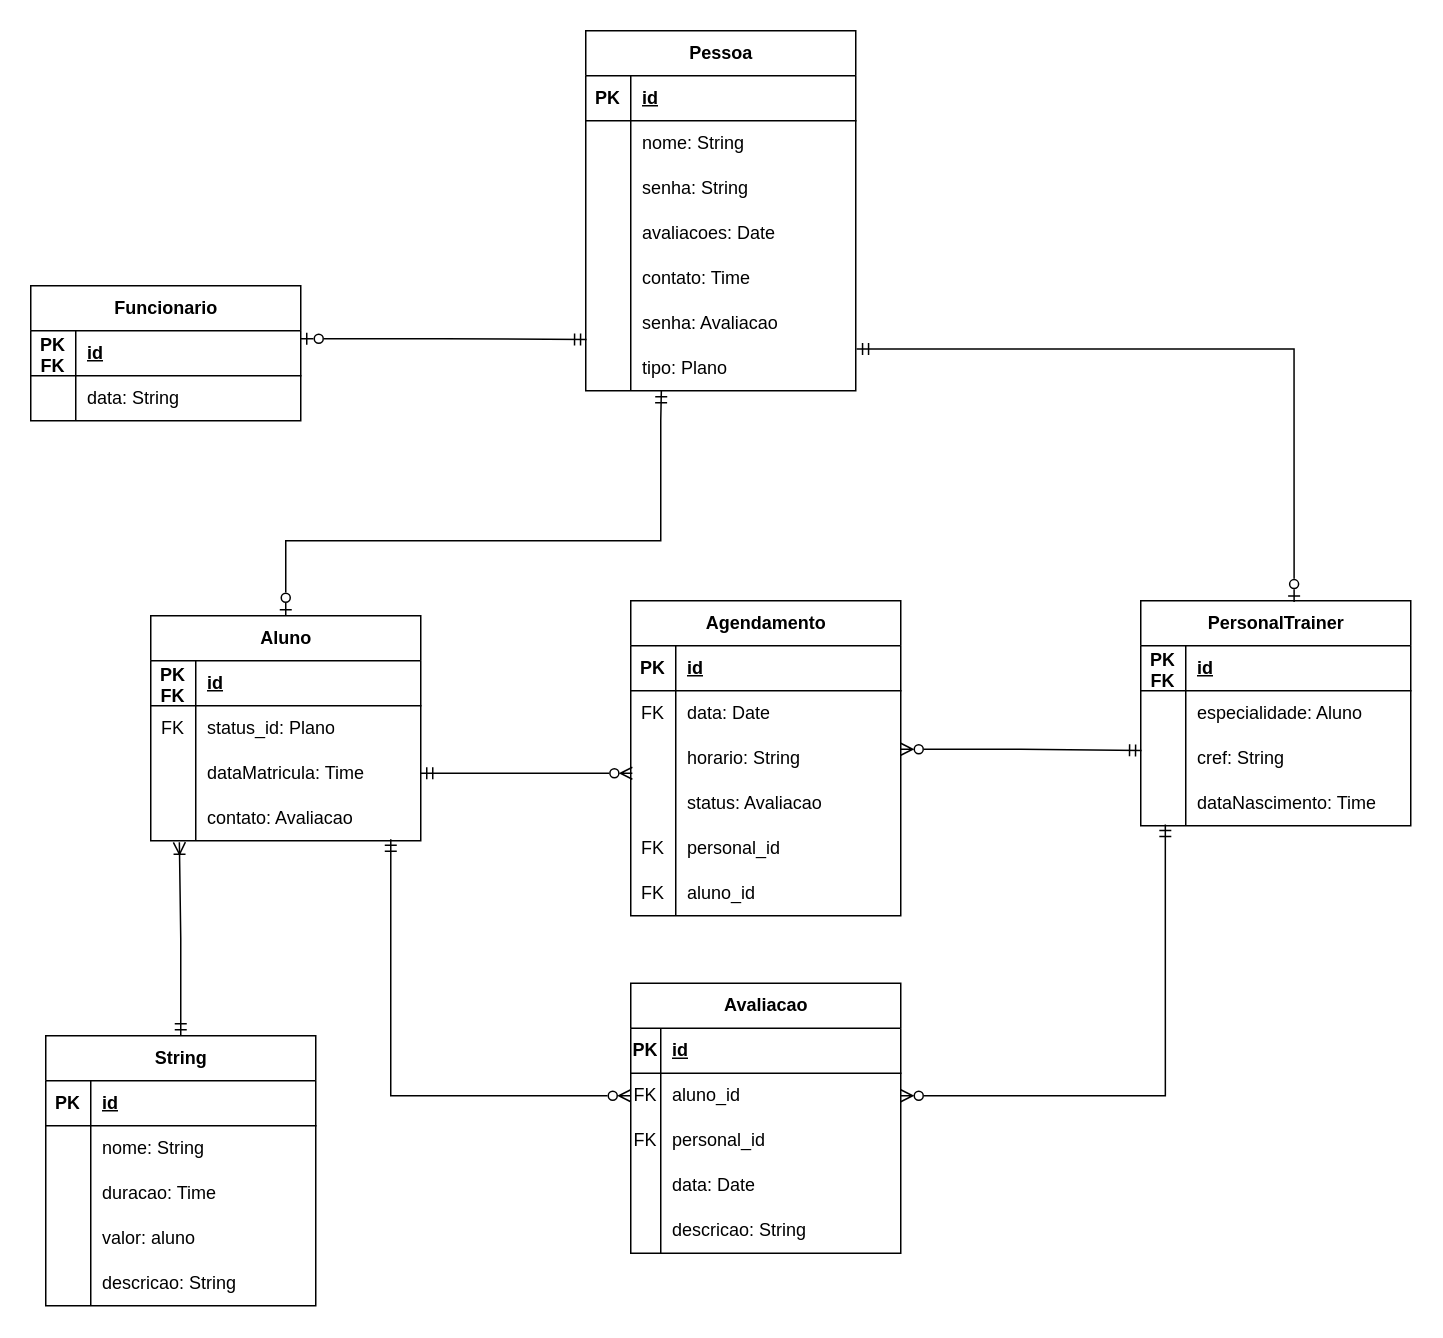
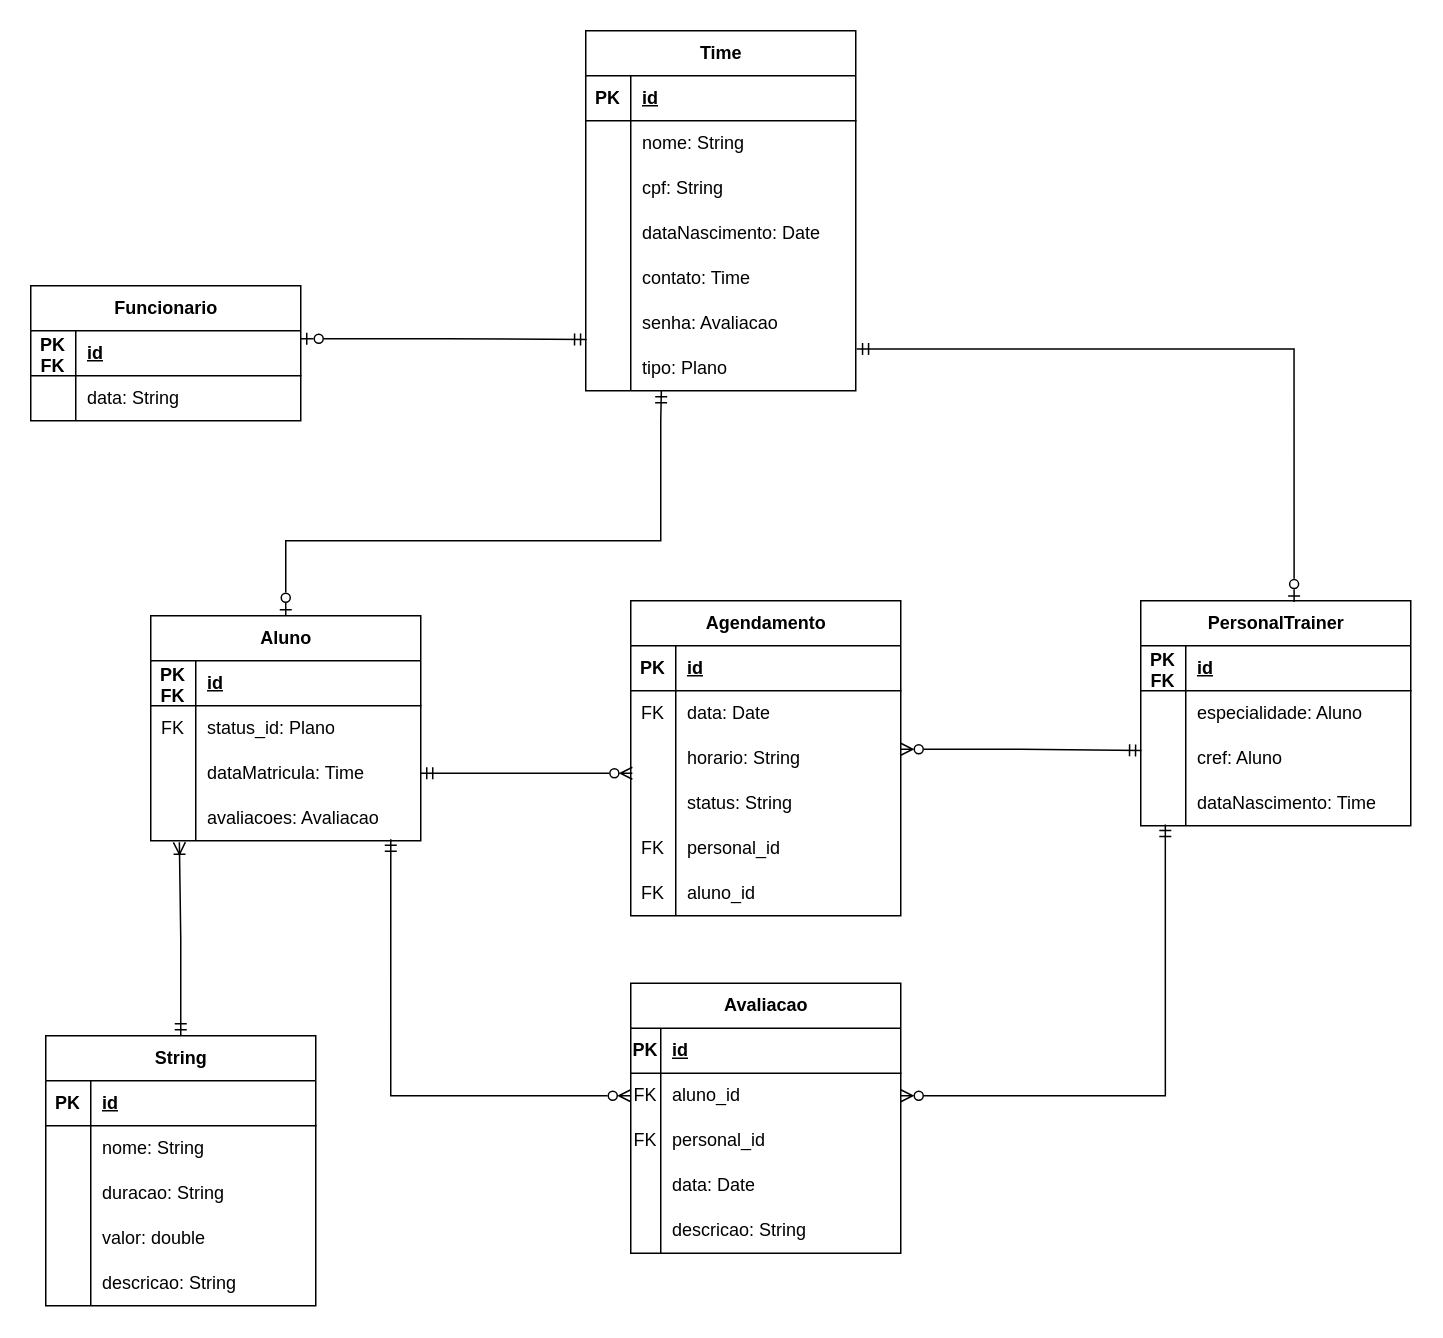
(722, 53) -> (722, 53)
(701, 188) -> (691, 188)
(714, 233) -> (737, 233)
(1251, 758) -> (1246, 758)
(764, 803) -> (751, 803)
(289, 818) -> (300, 818)
(161, 1193) -> (171, 1193)
(154, 1238) -> (159, 1238)
